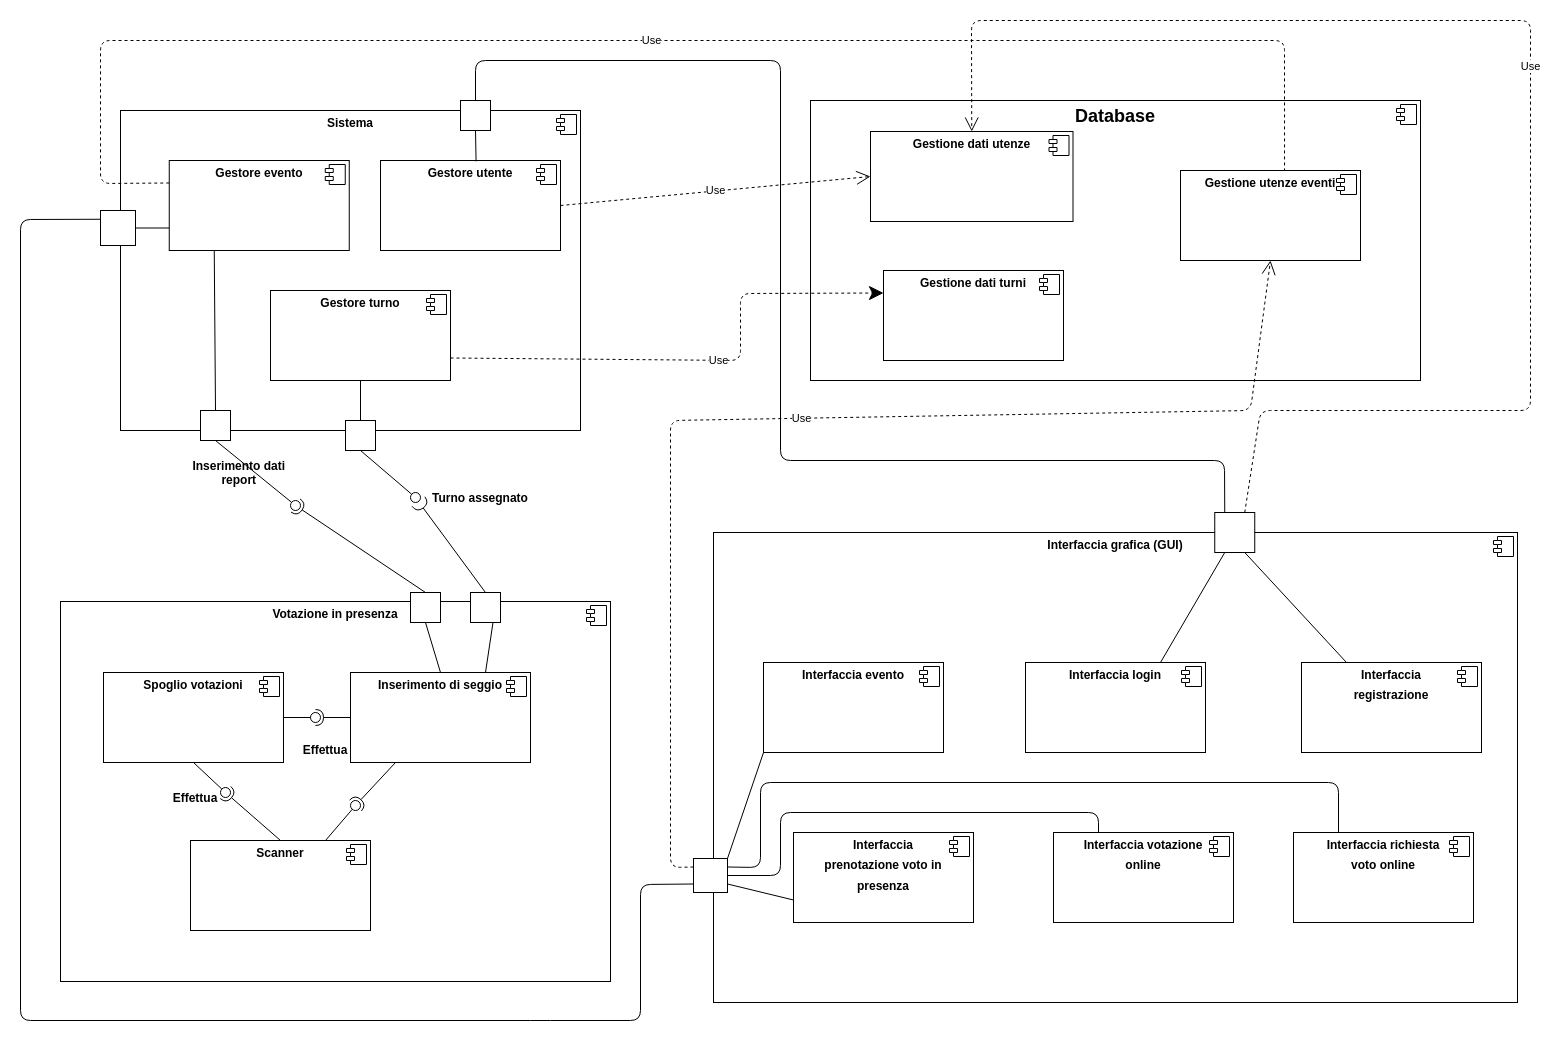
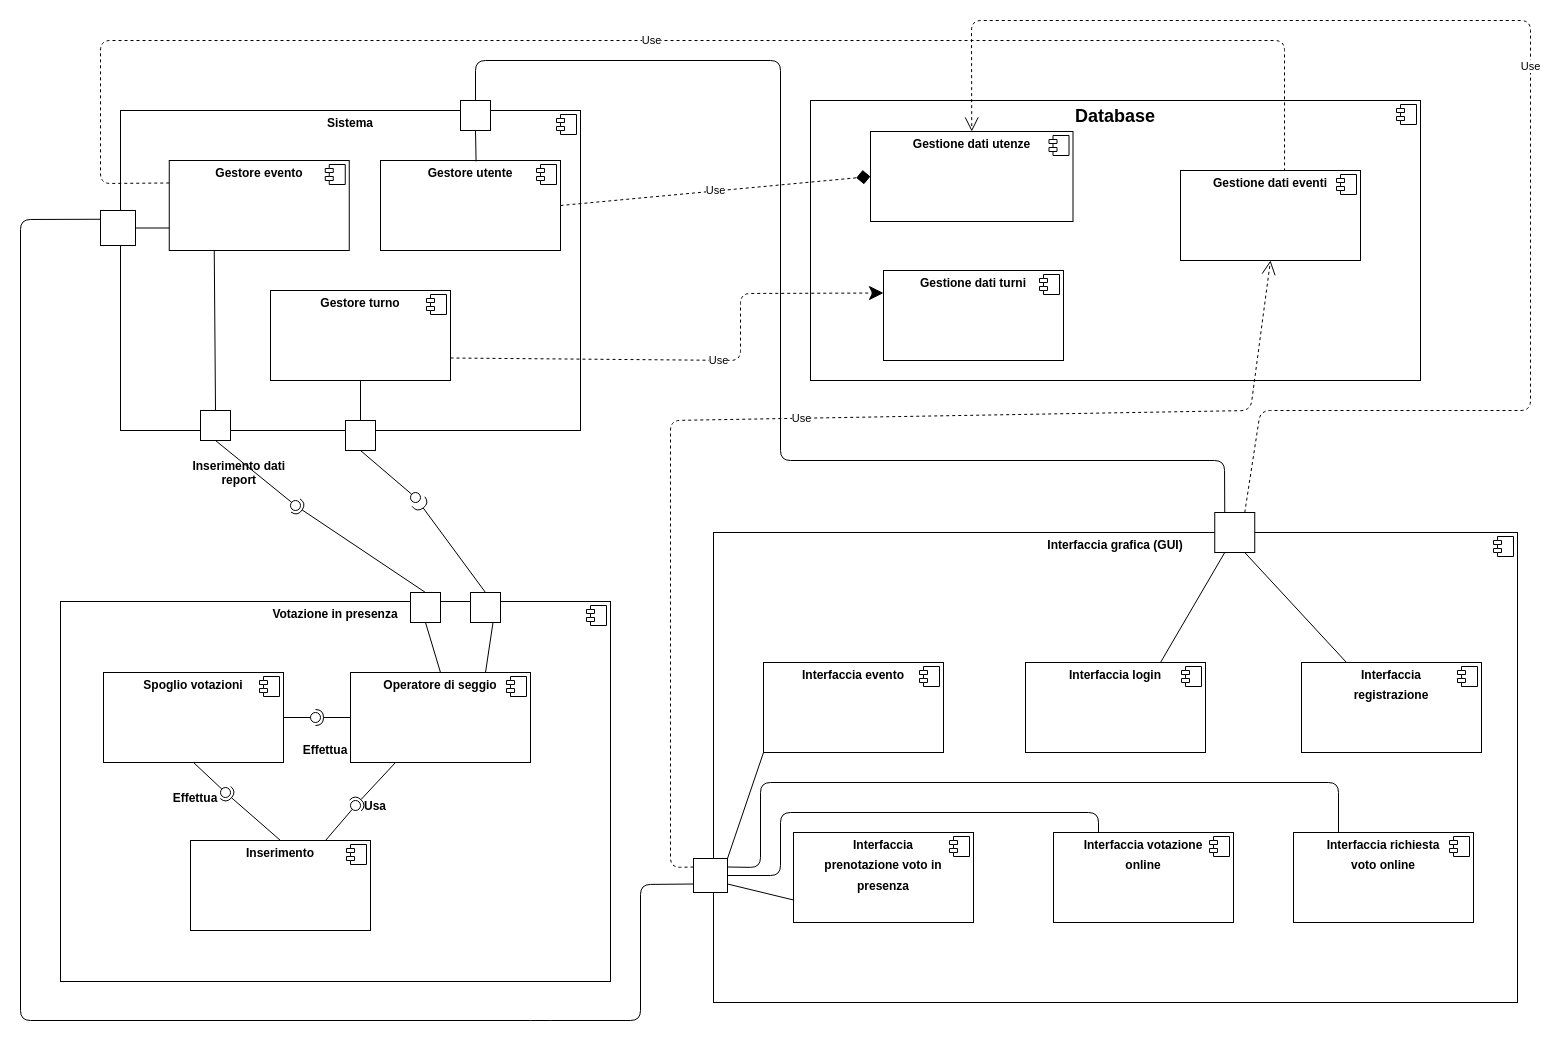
(1248, 171) -> (1240, 171)
(861, 177) -> (856, 178)
(481, 498) -> none
(413, 673) -> (408, 673)
none -> (376, 806)
(214, 841) -> (226, 841)
